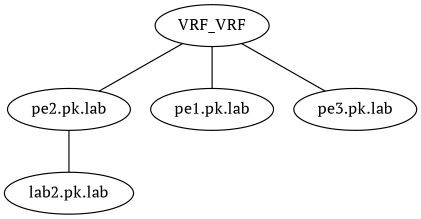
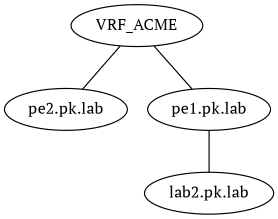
(212, 26) -> (137, 26)
(355, 109) -> none
(69, 151) -> (209, 151)
